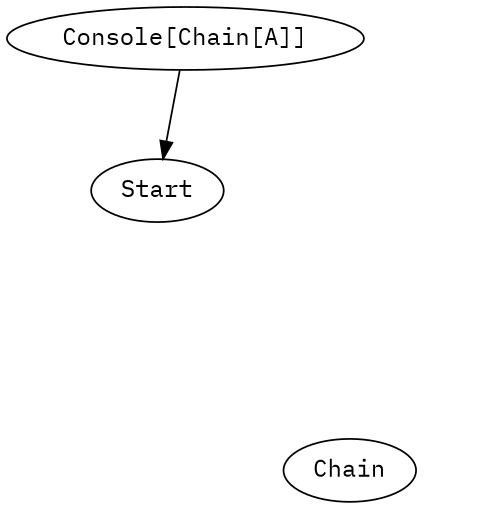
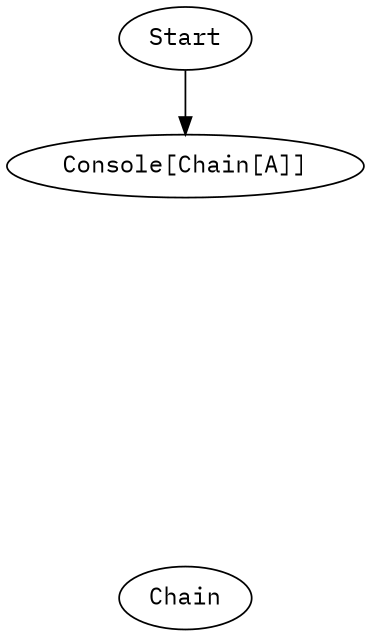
(173, 106) -> (185, 94)
